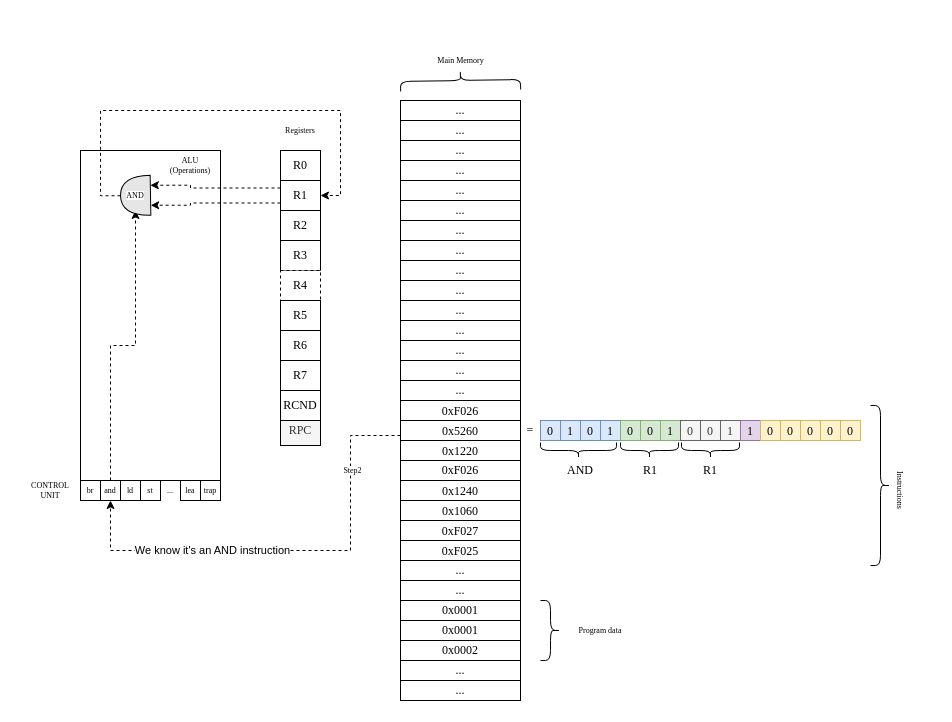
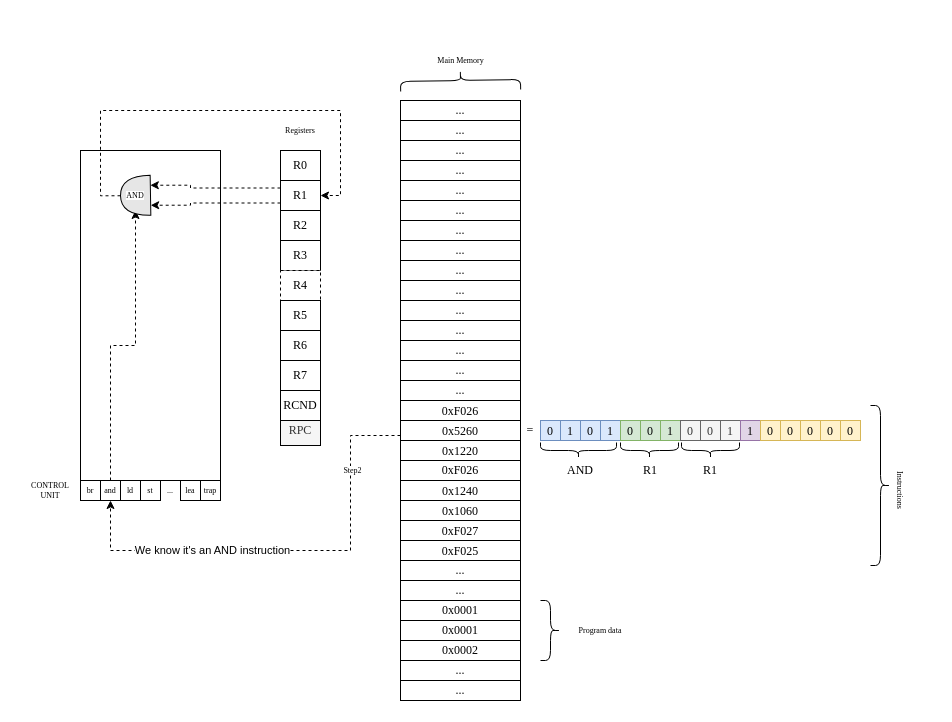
(191, 166) -> none
